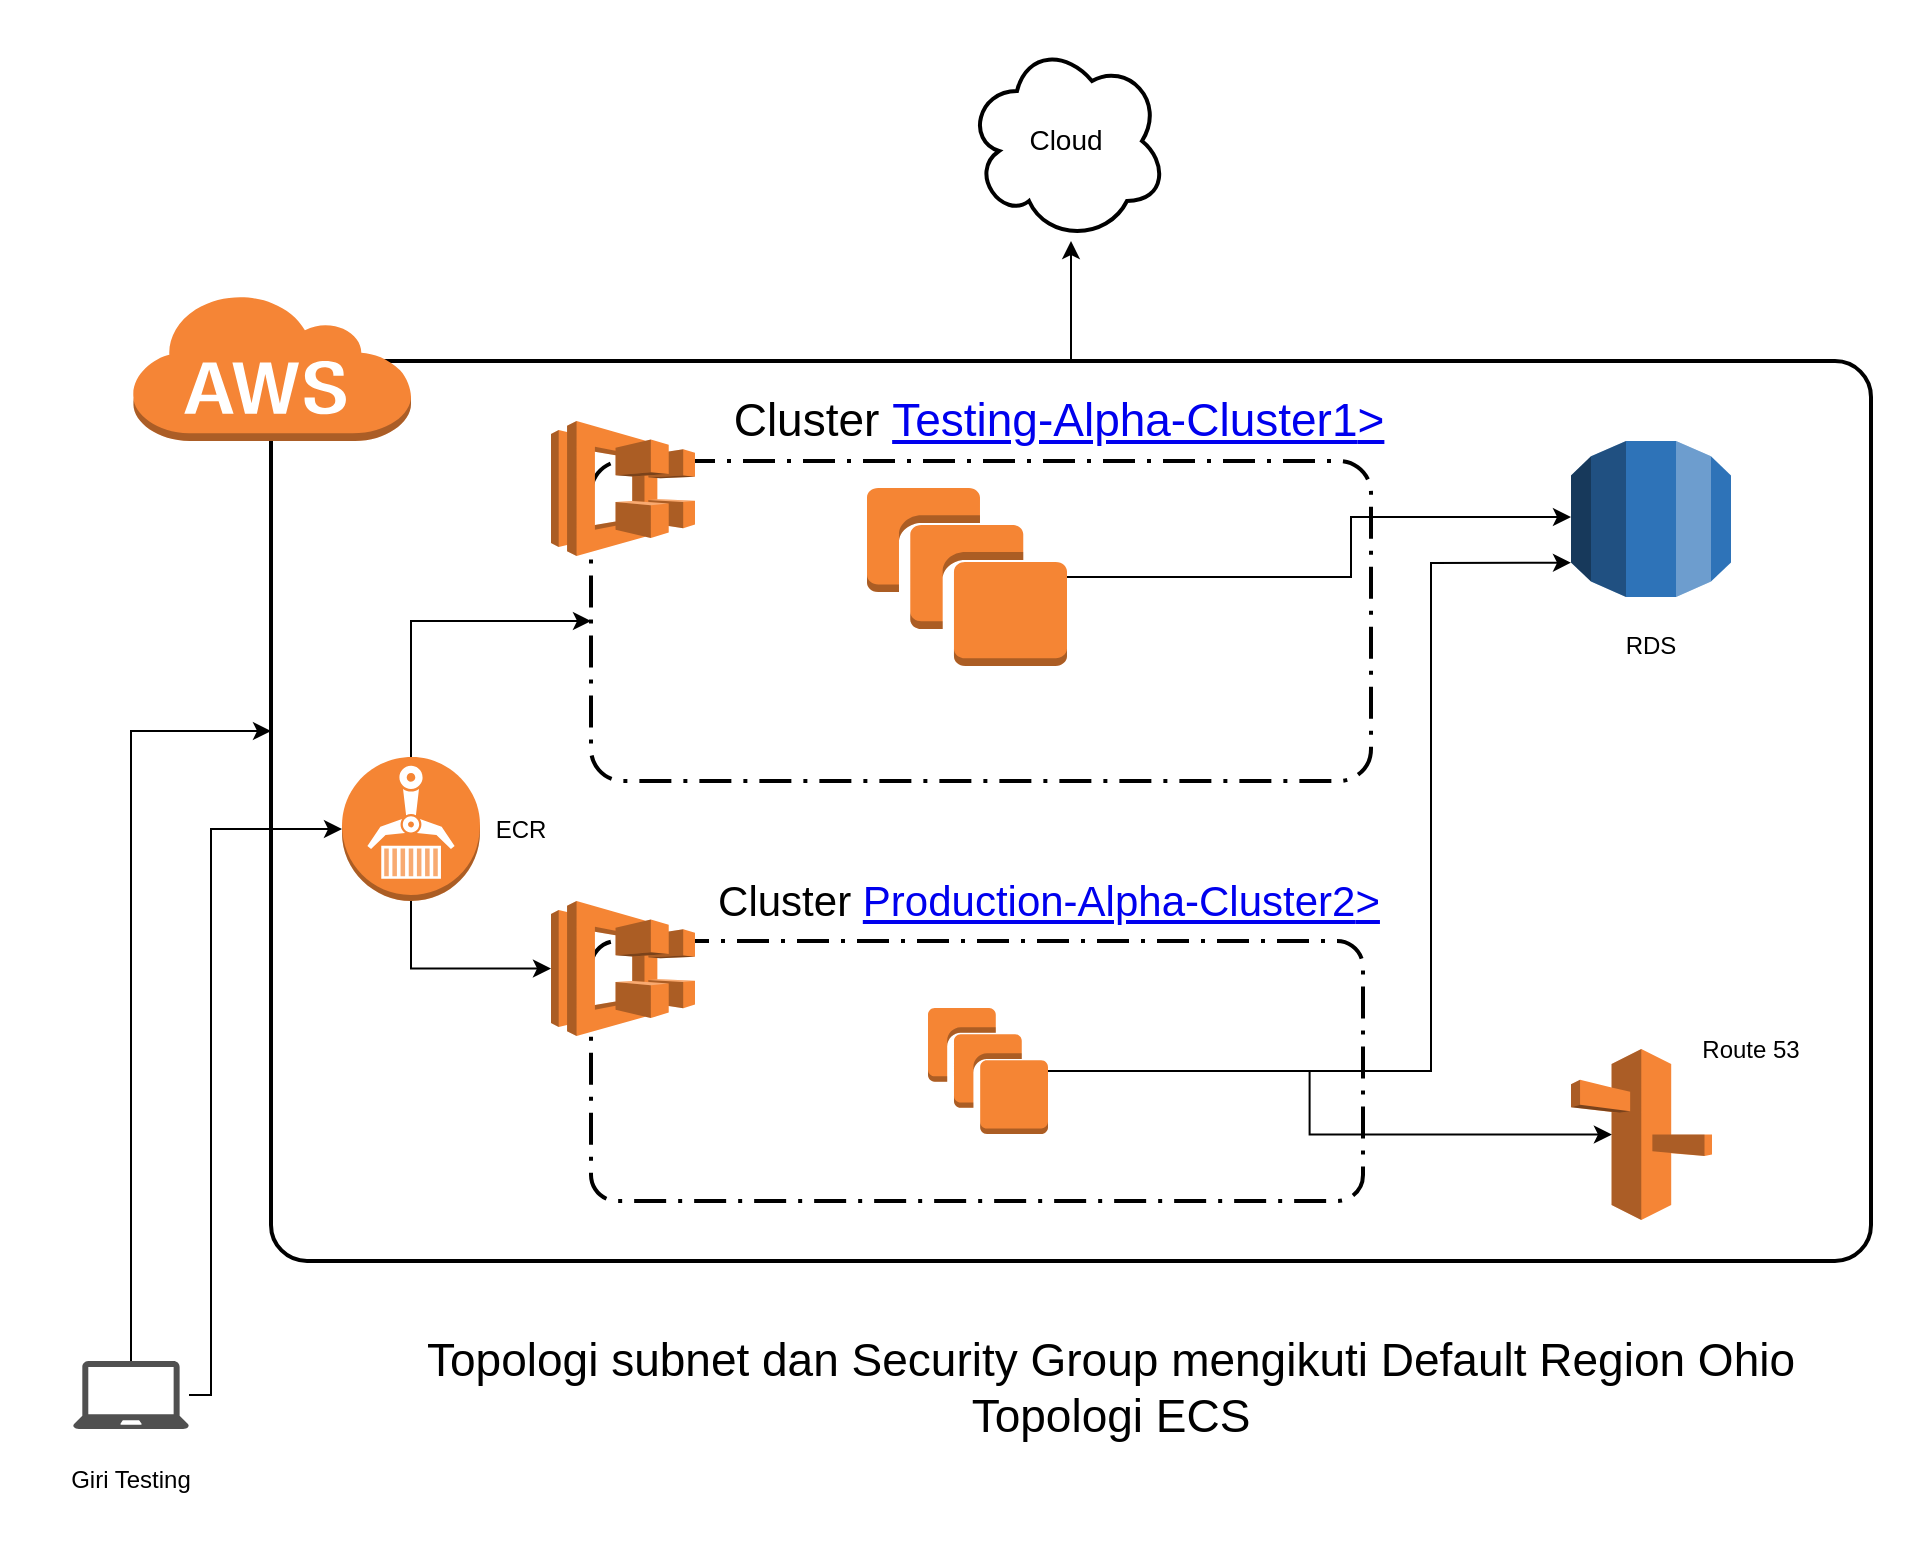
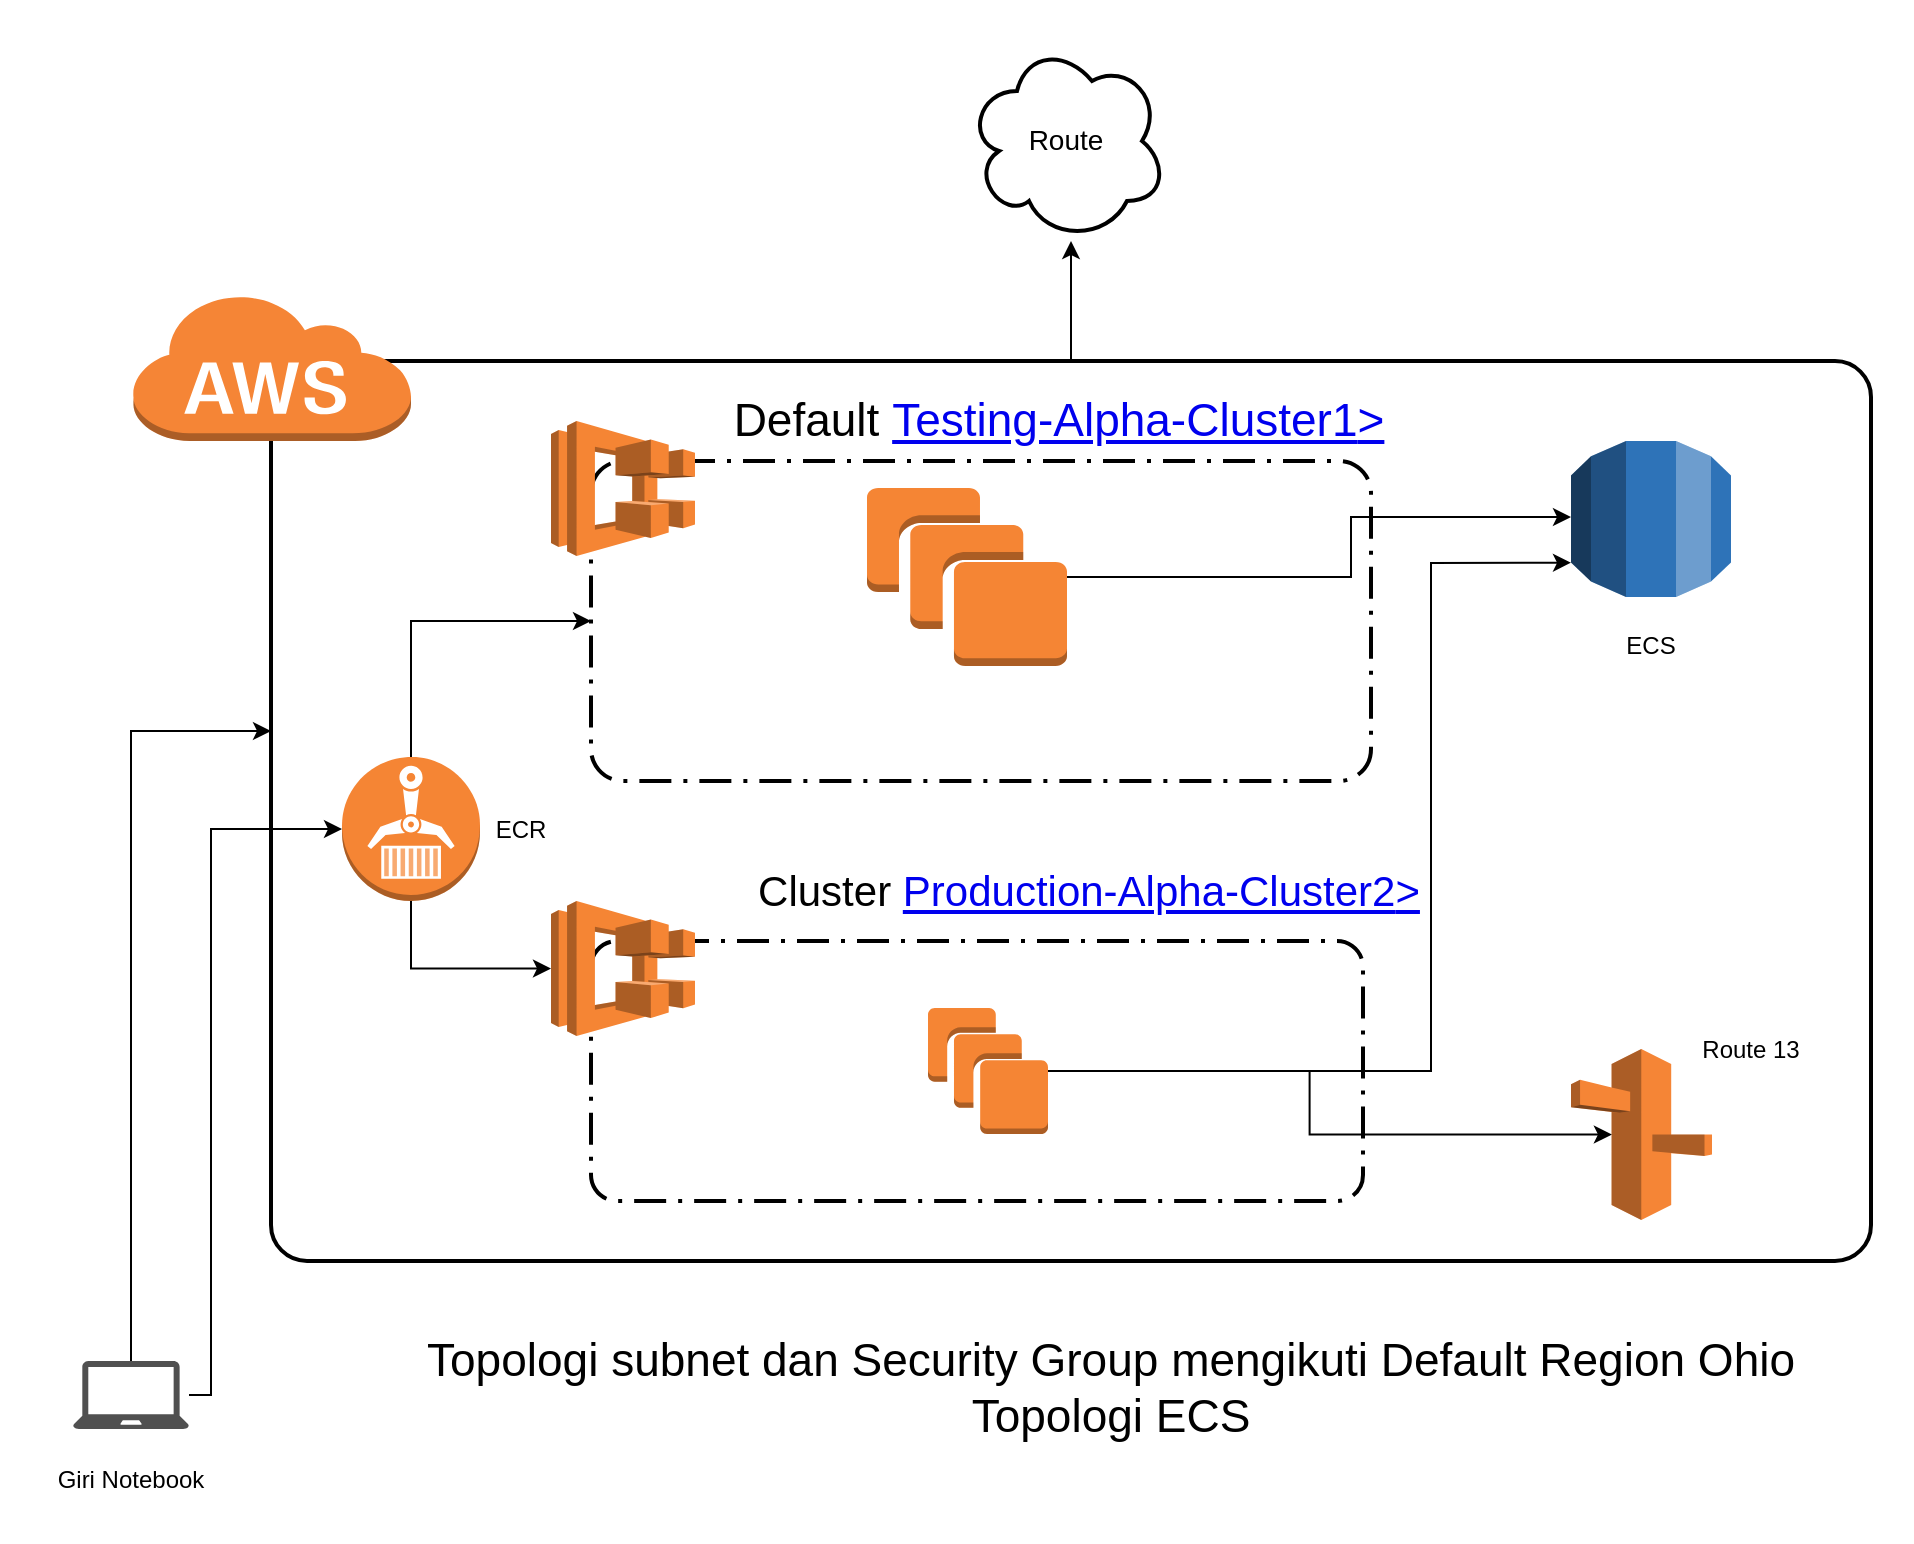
(1067, 141) -> (1067, 141)
(1060, 421) -> (1060, 421)
(1652, 647) -> (1652, 647)
(1048, 901) -> (1088, 891)
(1752, 1051) -> (1752, 1051)
(132, 1481) -> (132, 1481)
